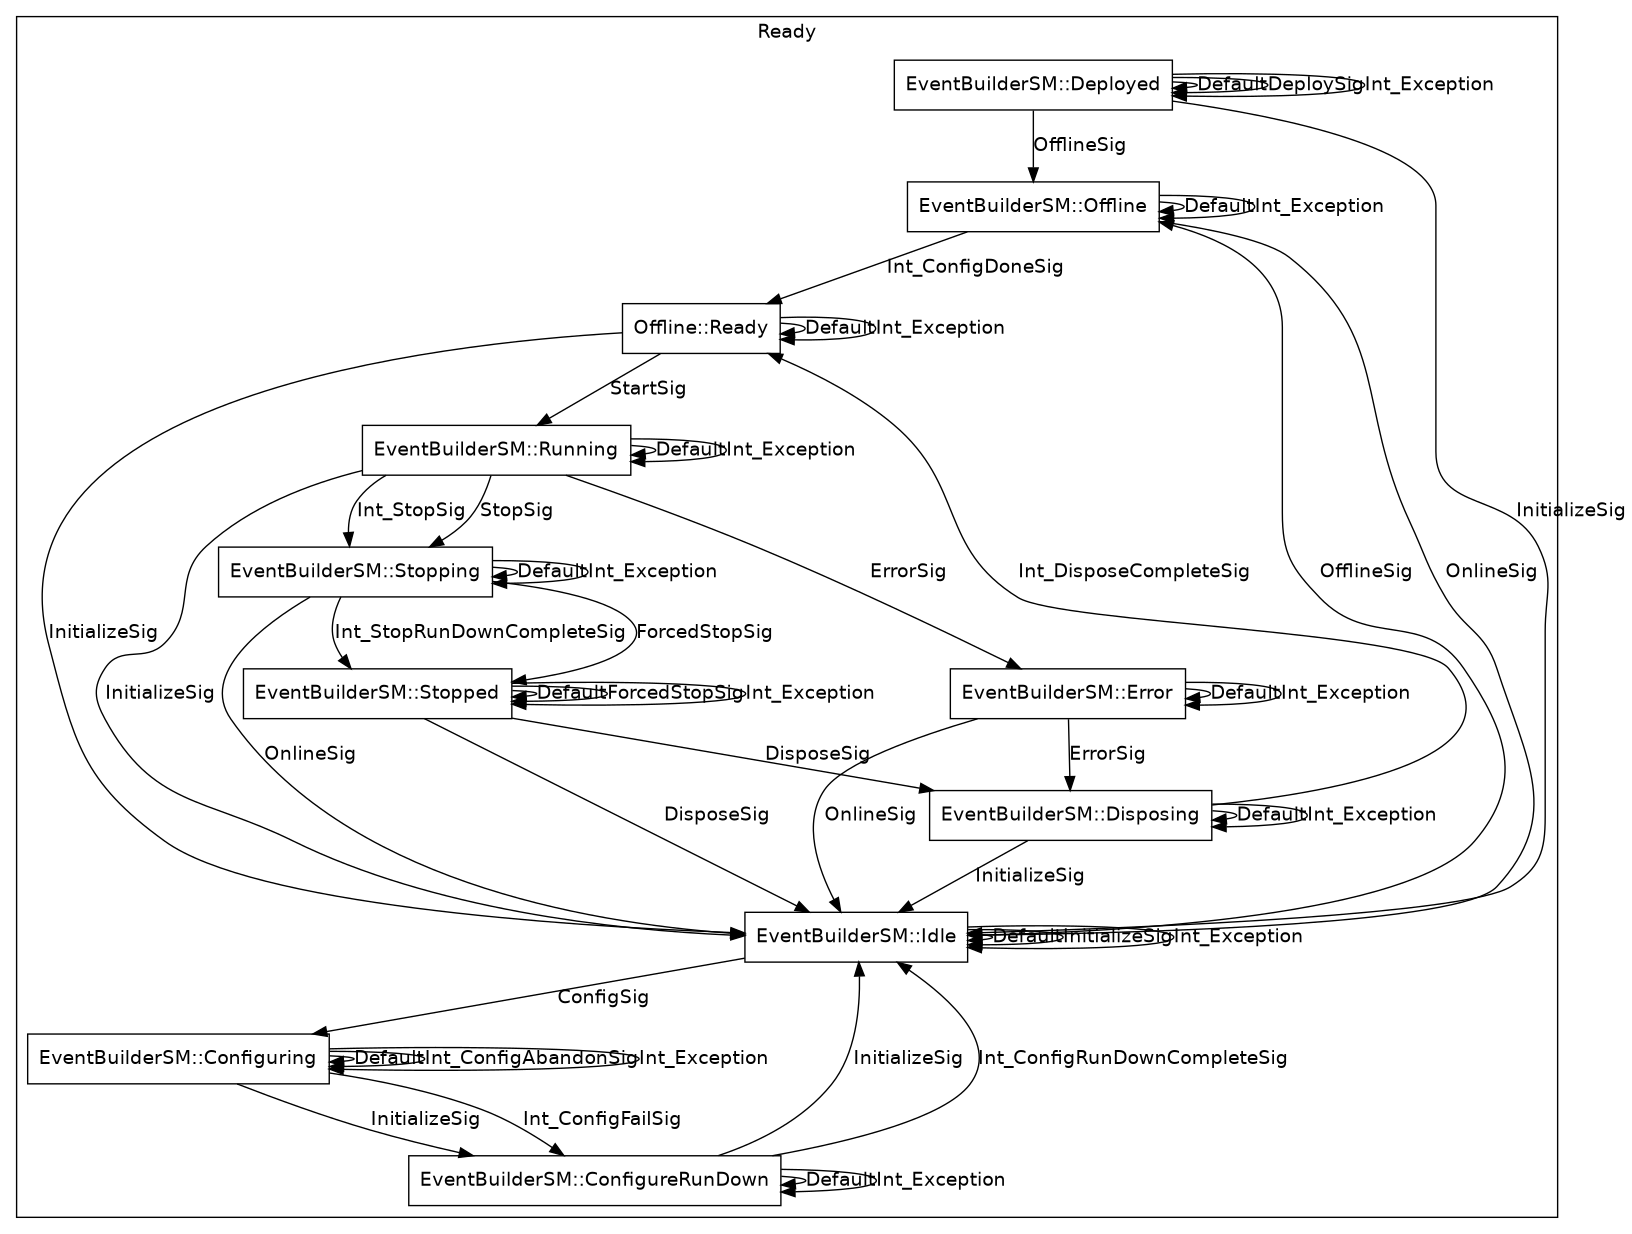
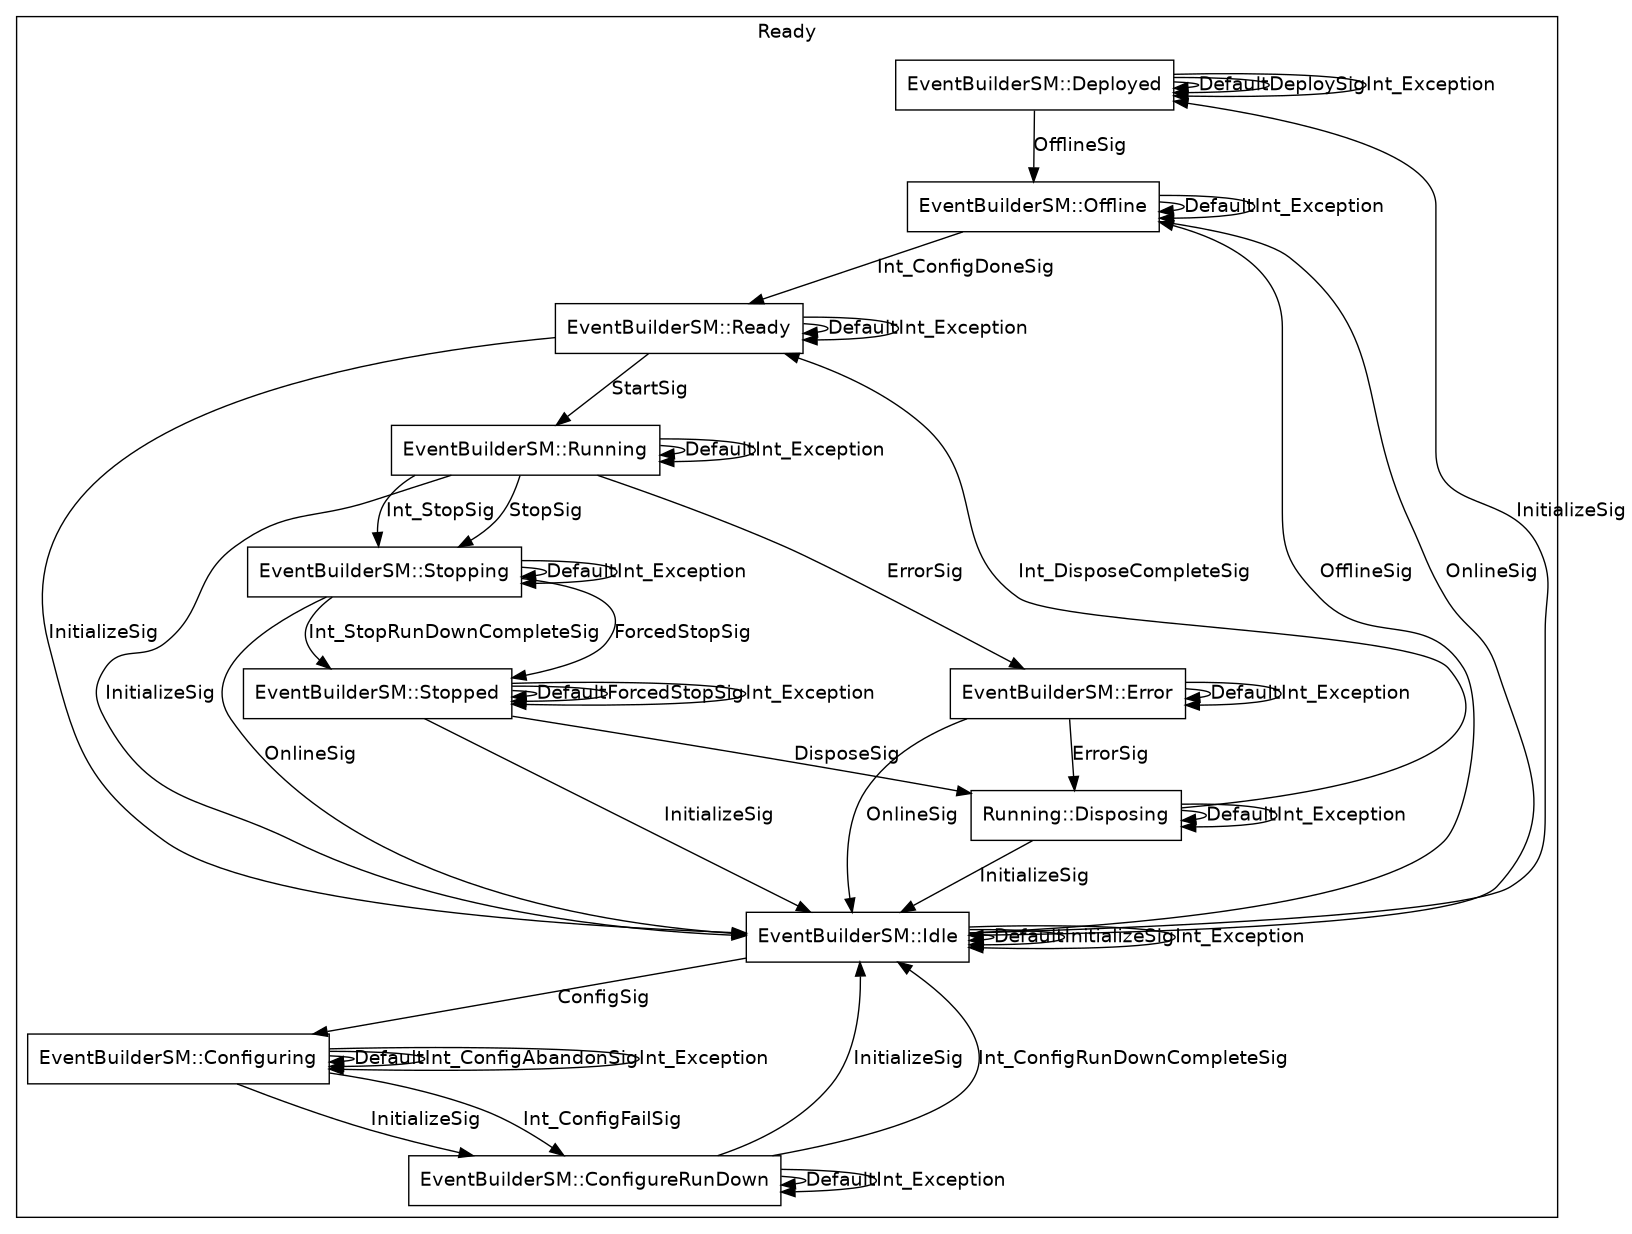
(701, 329) -> (679, 329)
(1545, 643) -> (1545, 657)
(717, 815) -> (719, 815)
(1071, 815) -> (1076, 815)
